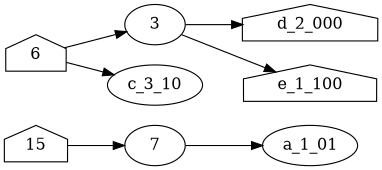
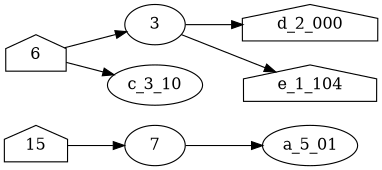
(310, 85) -> (310, 85)
(310, 146) -> (310, 146)
